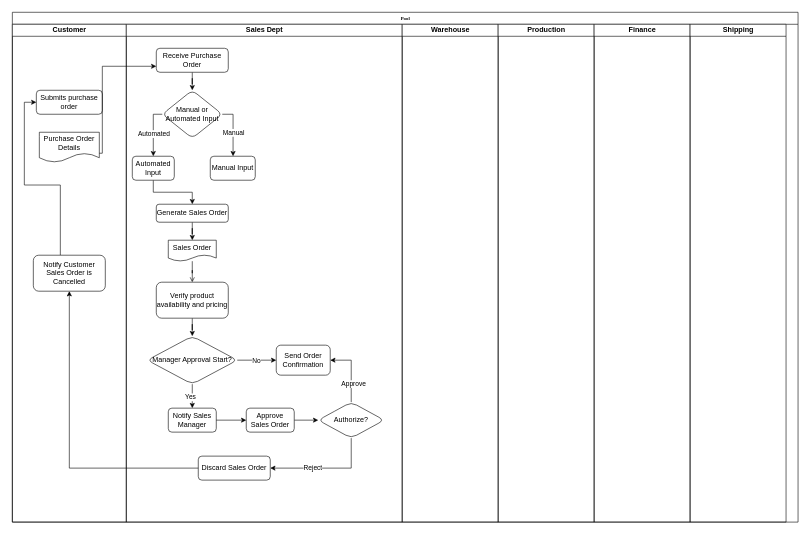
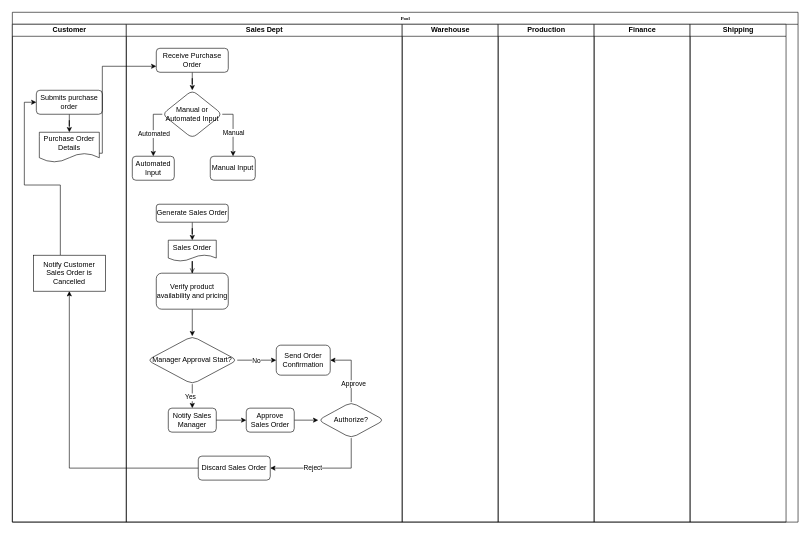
none -> (69, 123)
(153, 191) -> none
(69, 273) -> (69, 273)
(192, 300) -> (192, 291)
